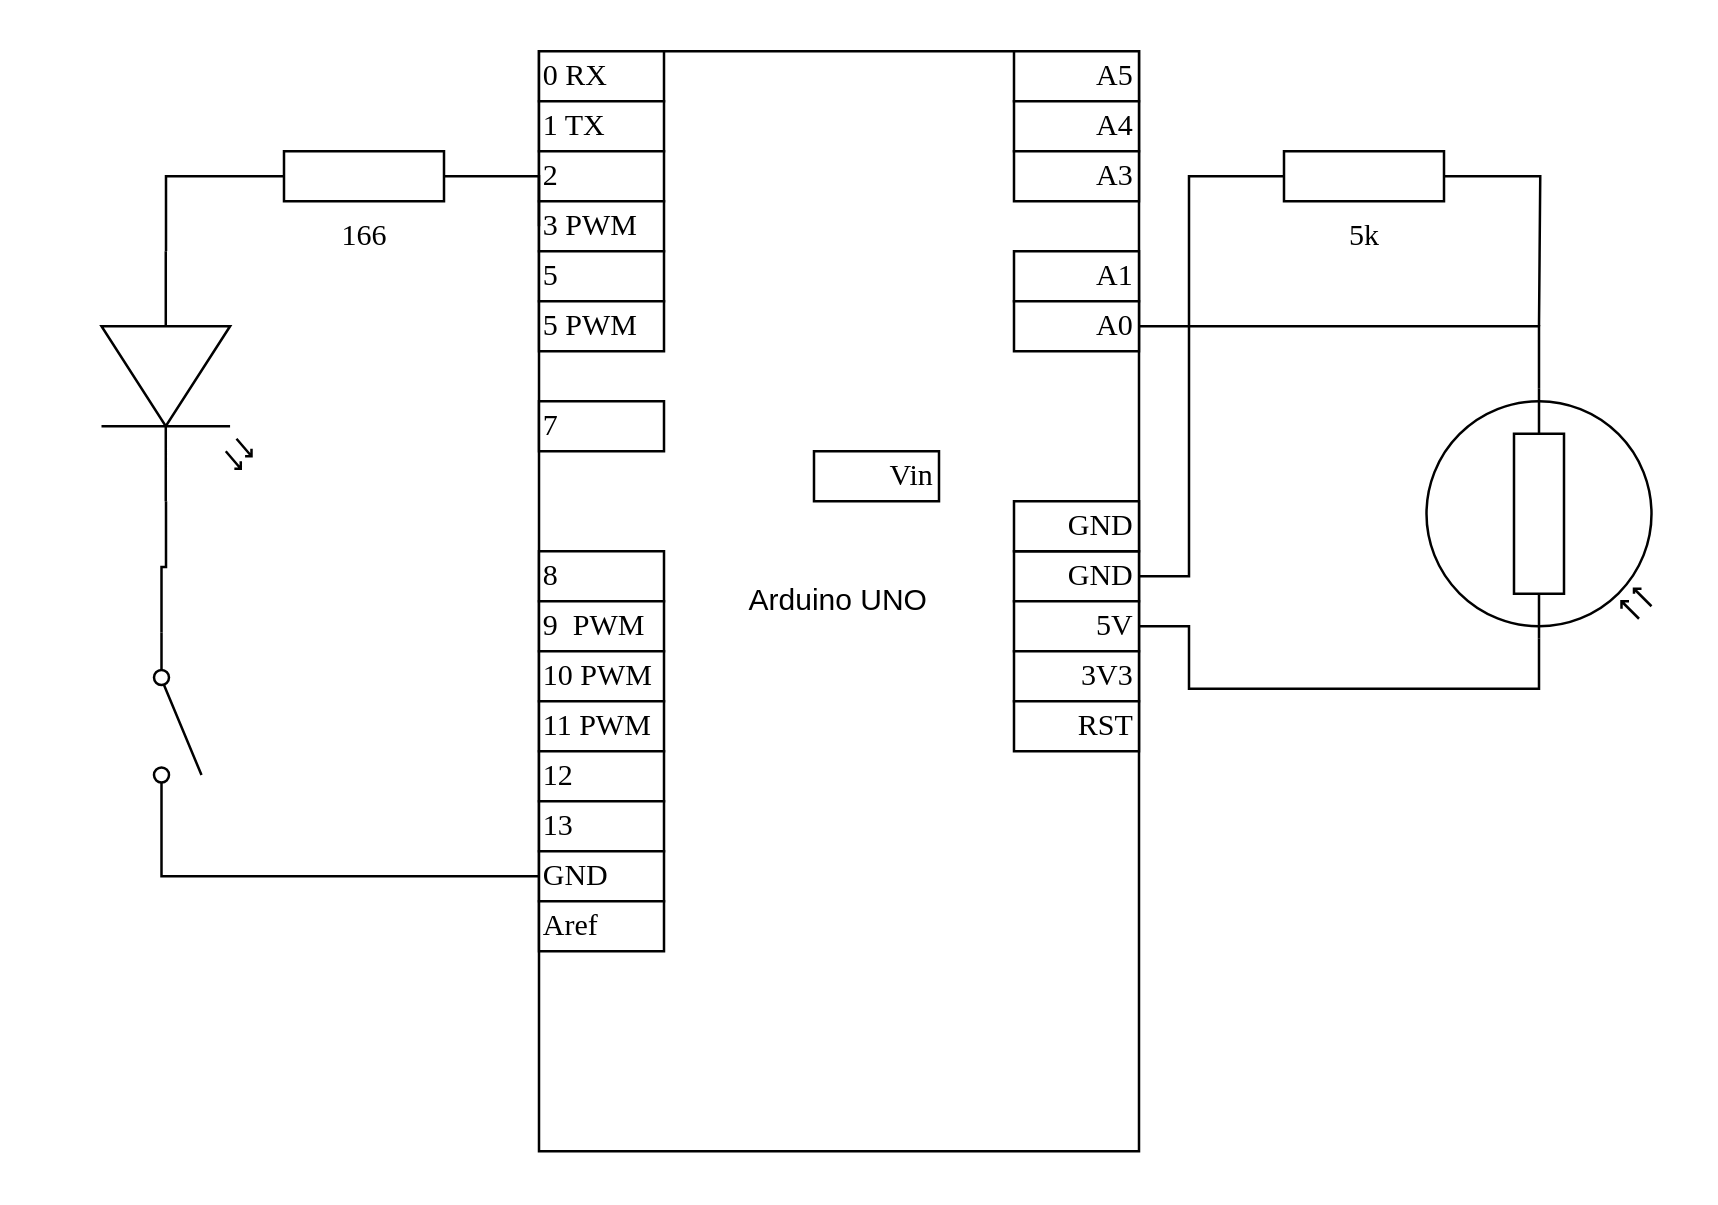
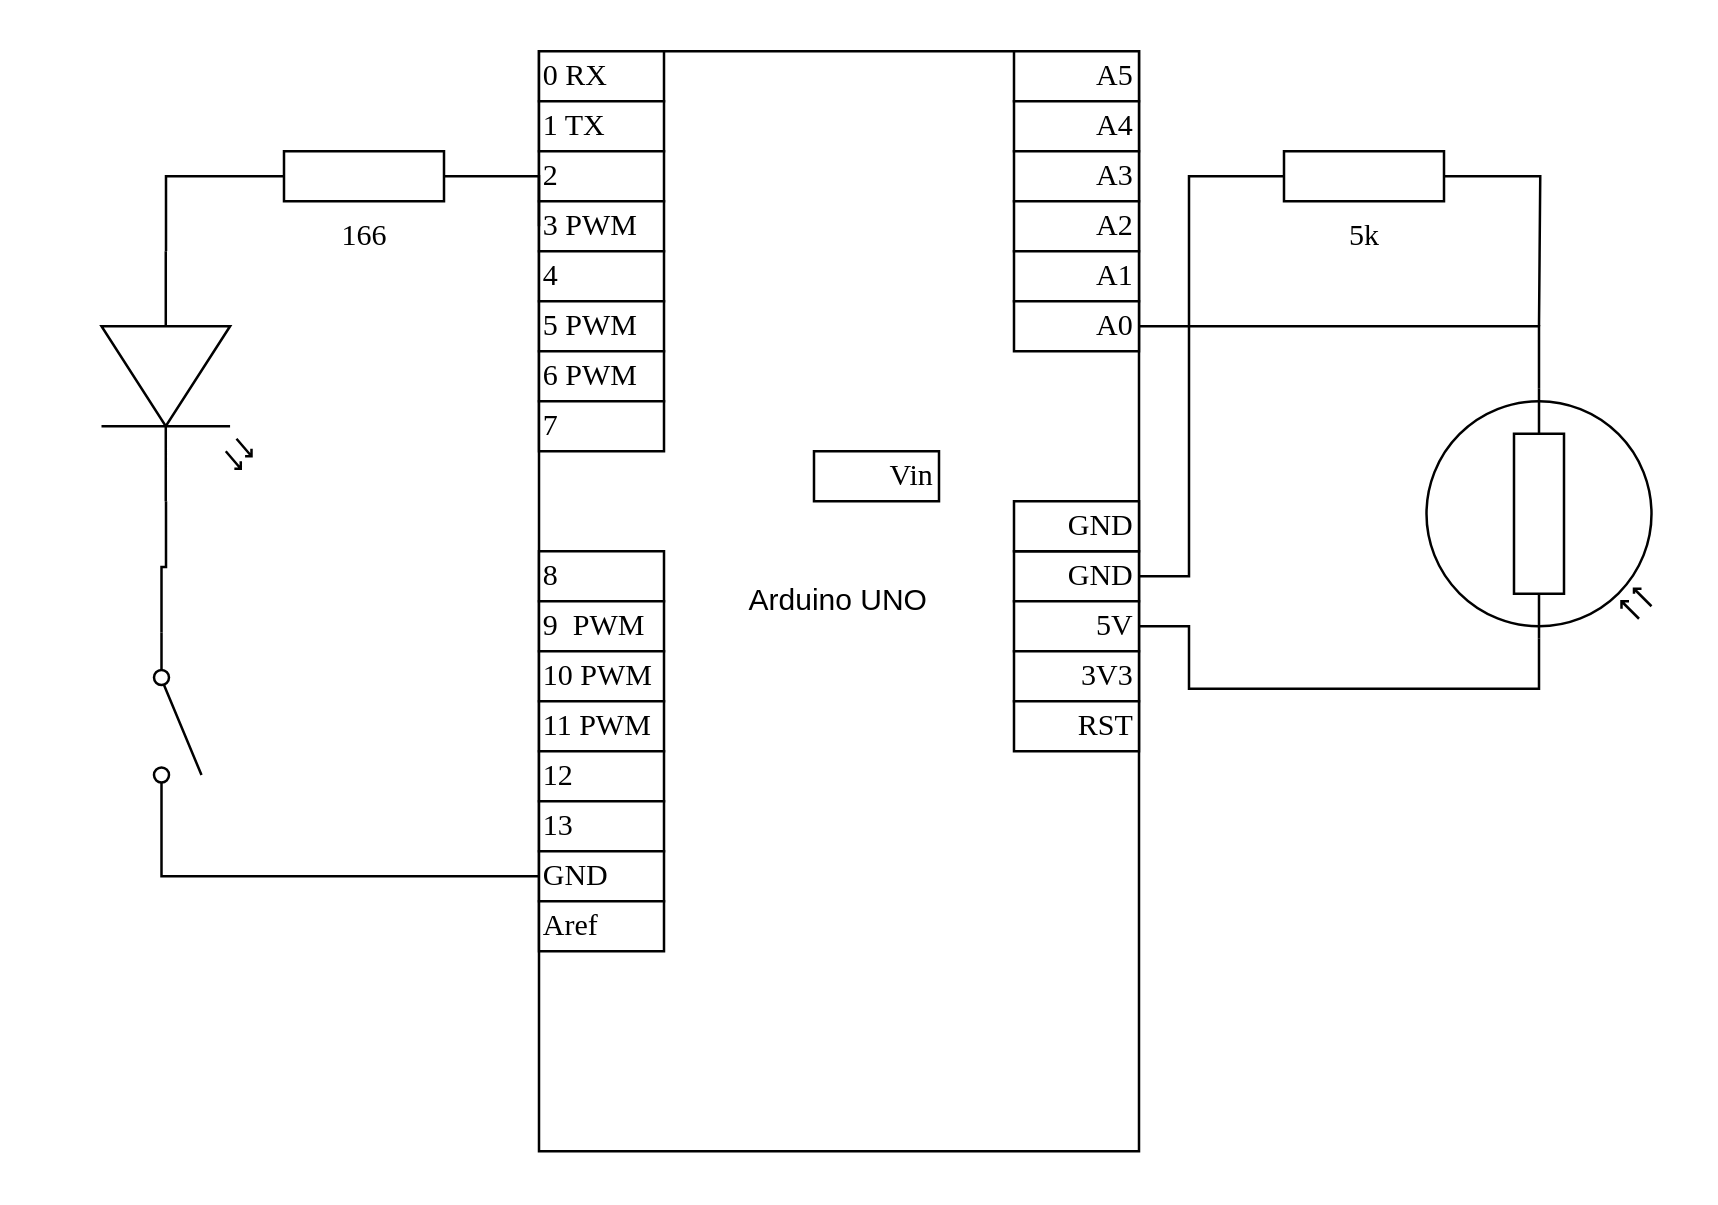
none -> (1076, 226)
(552, 276) -> (552, 276)
none -> (601, 376)
